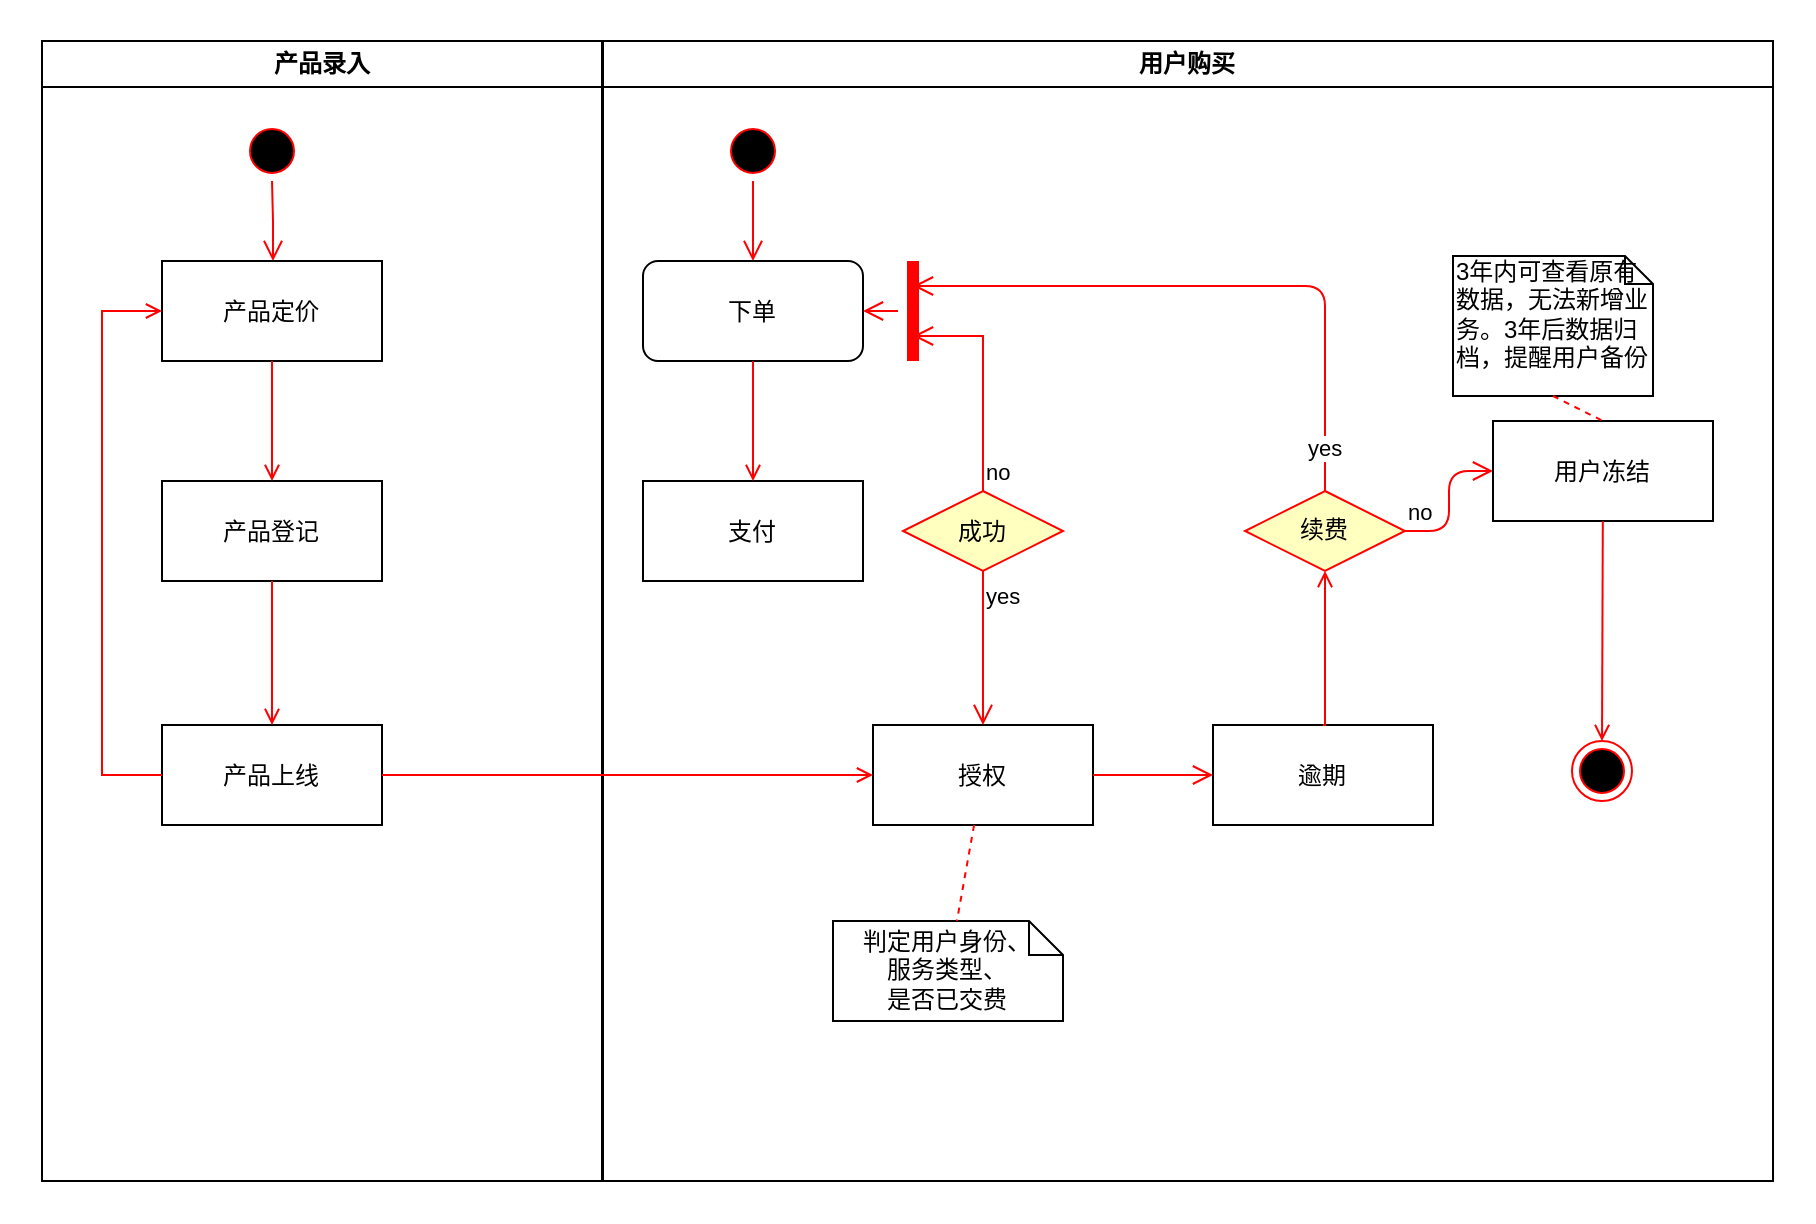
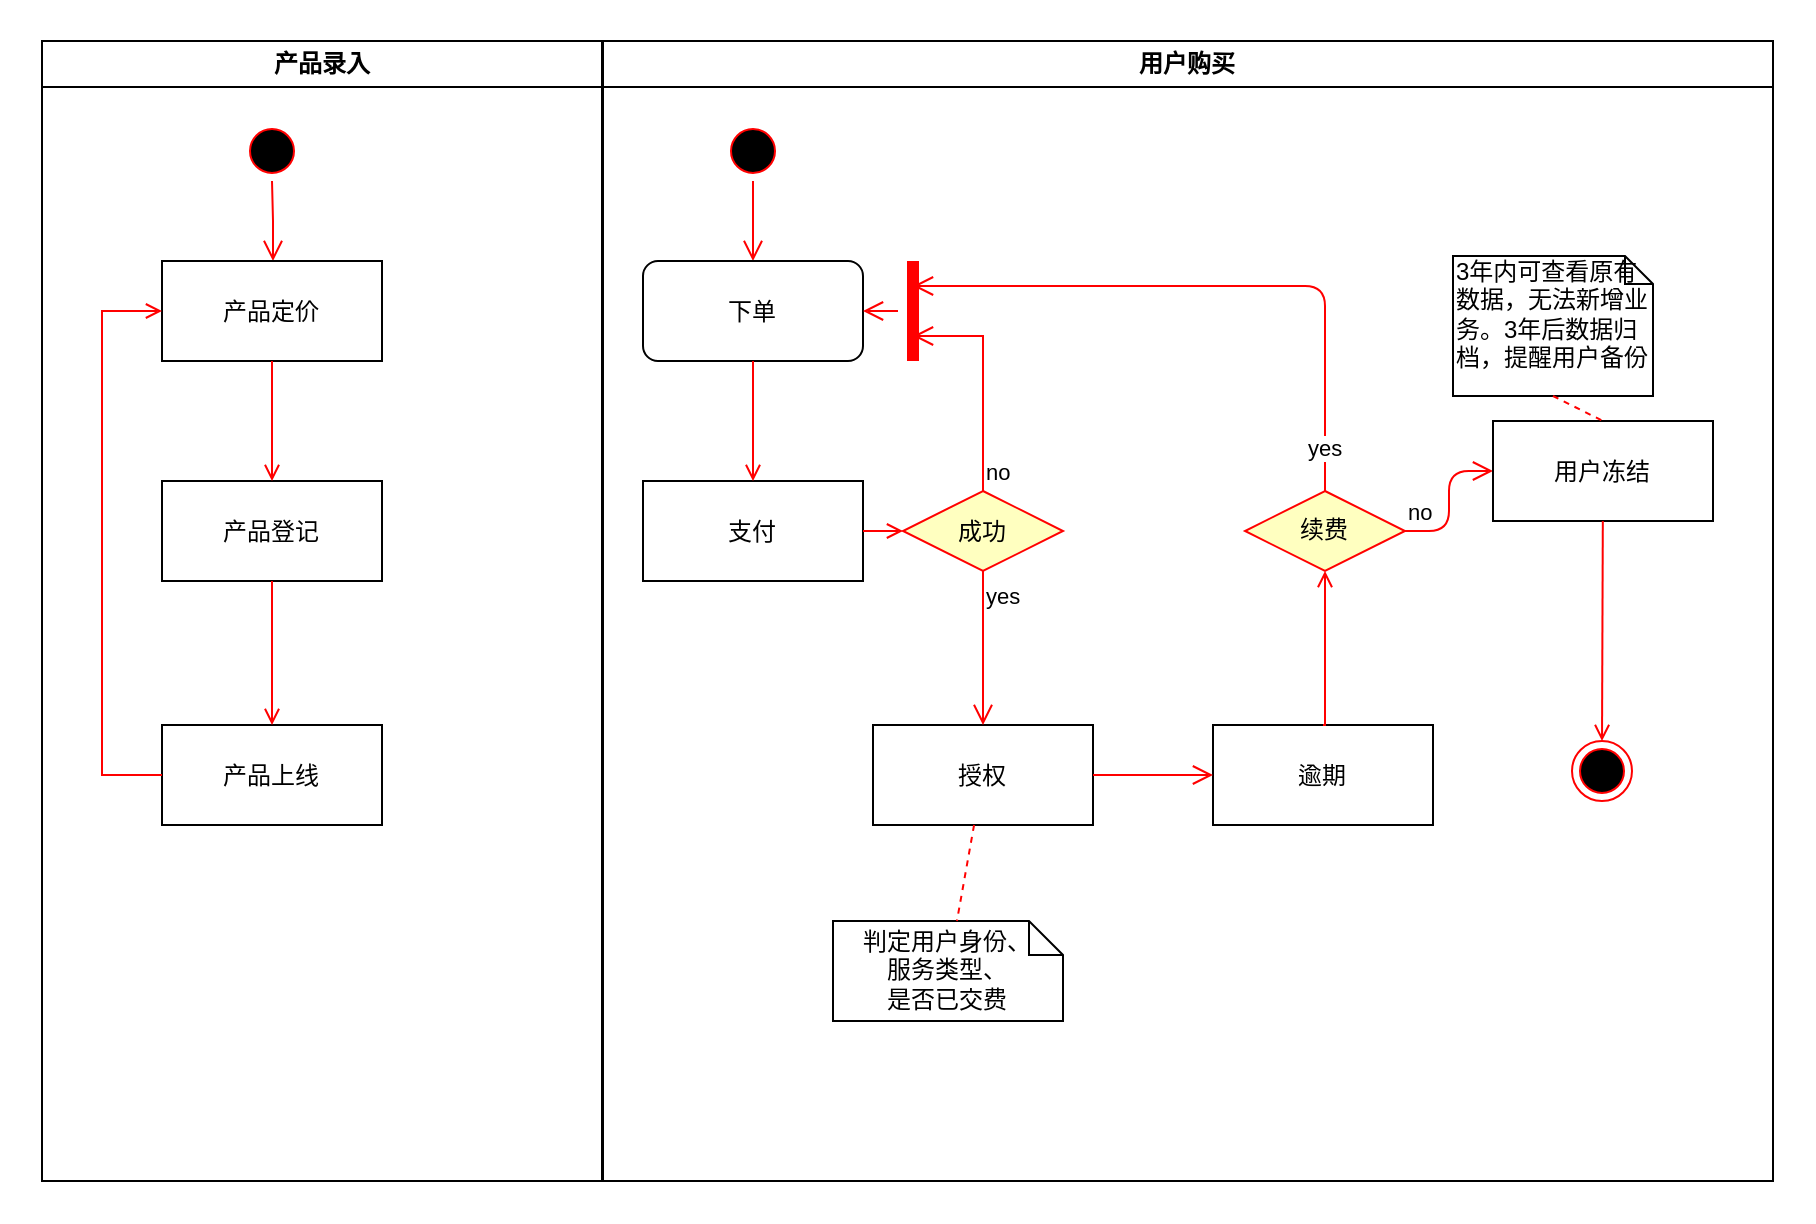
none -> (880, 531)
(737, 775) -> none
